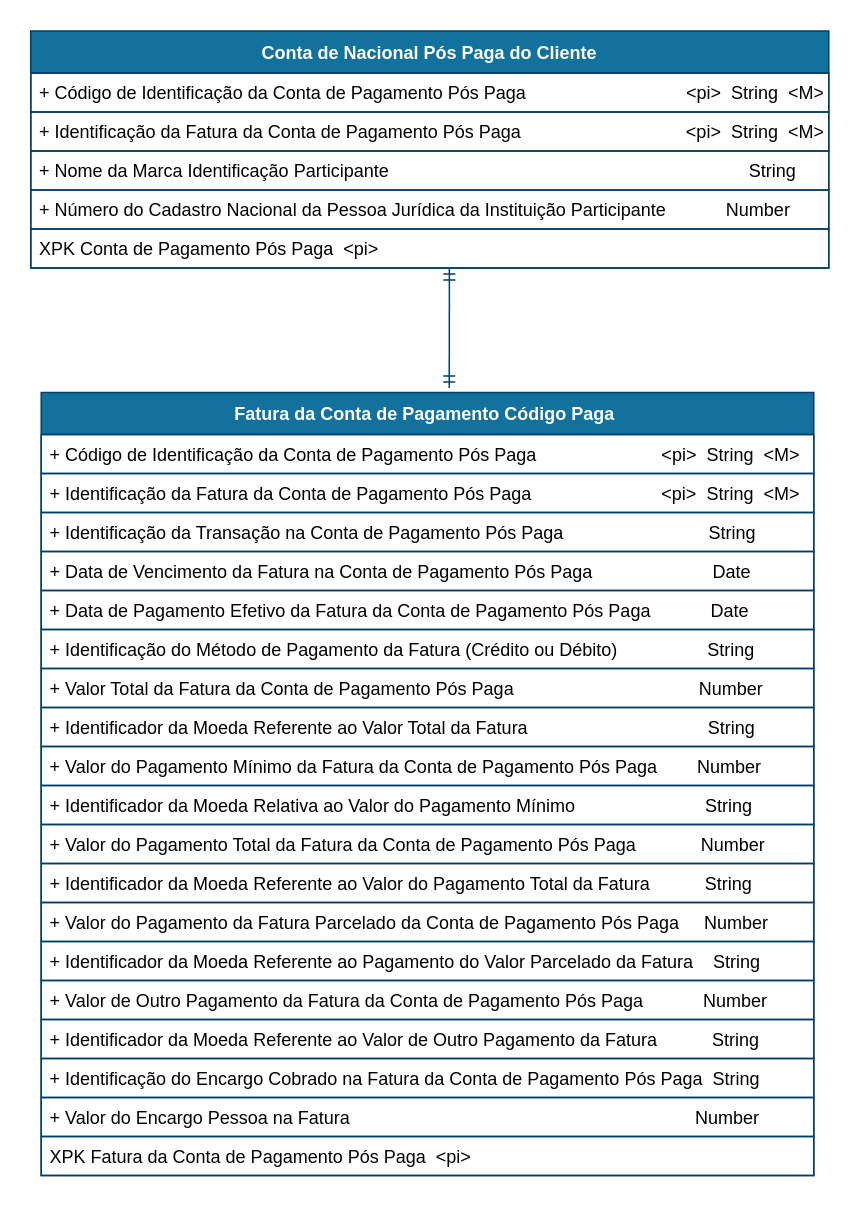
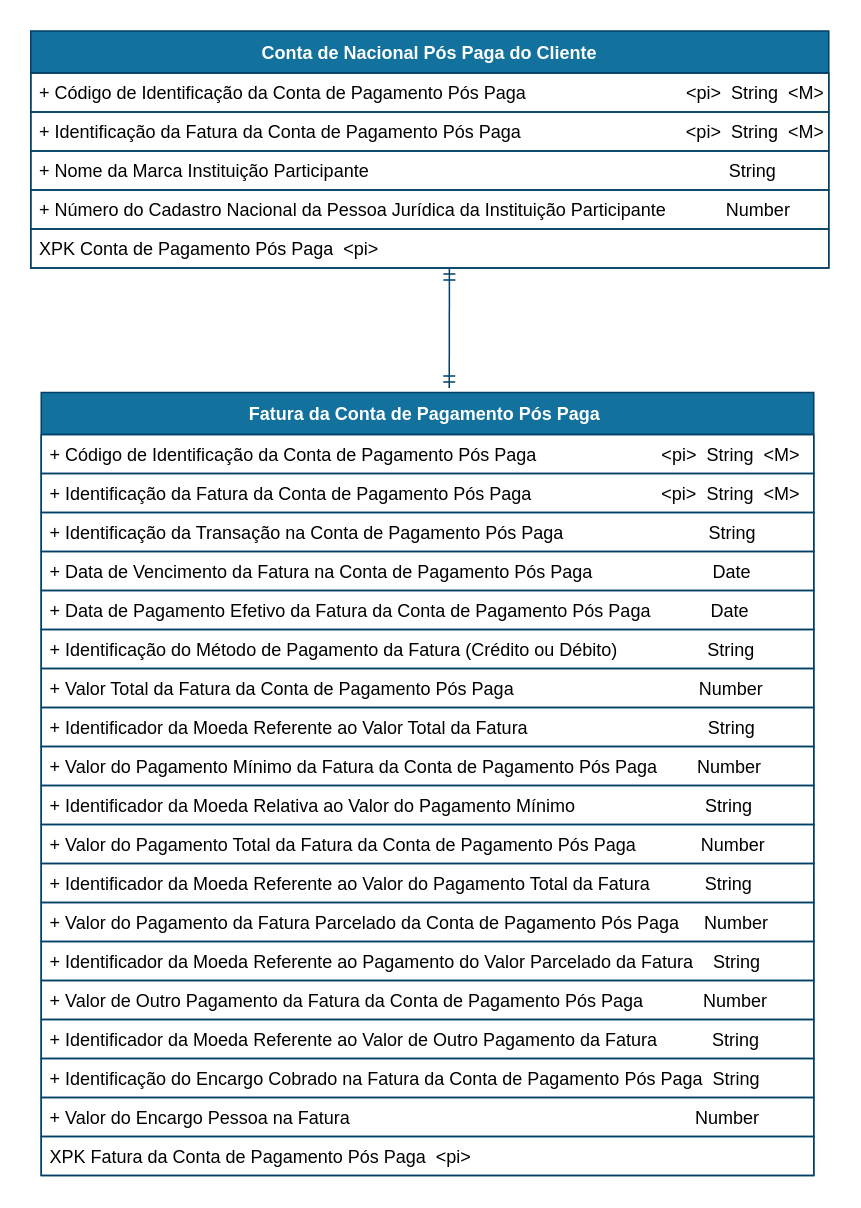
(536, 171) -> (526, 171)
(427, 414) -> (427, 414)
